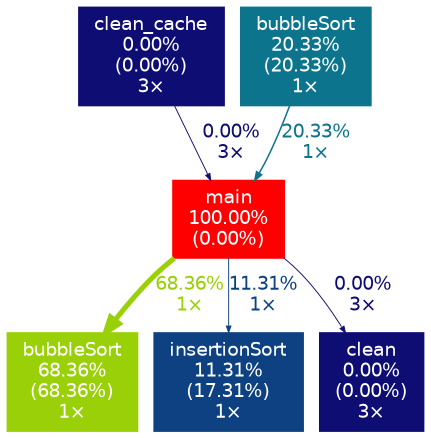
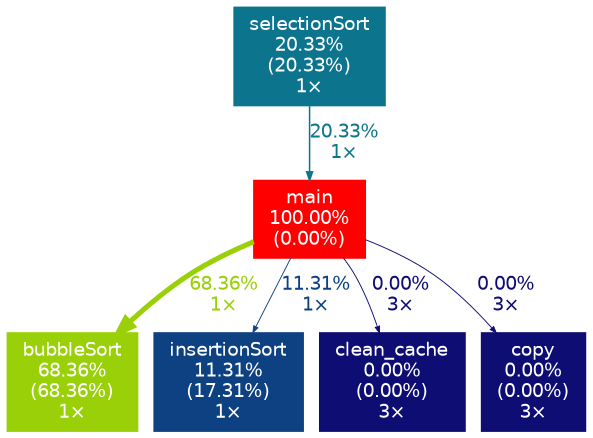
(306, 56) -> (310, 56)
(191, 140) -> (363, 291)
(372, 382) -> (534, 382)
